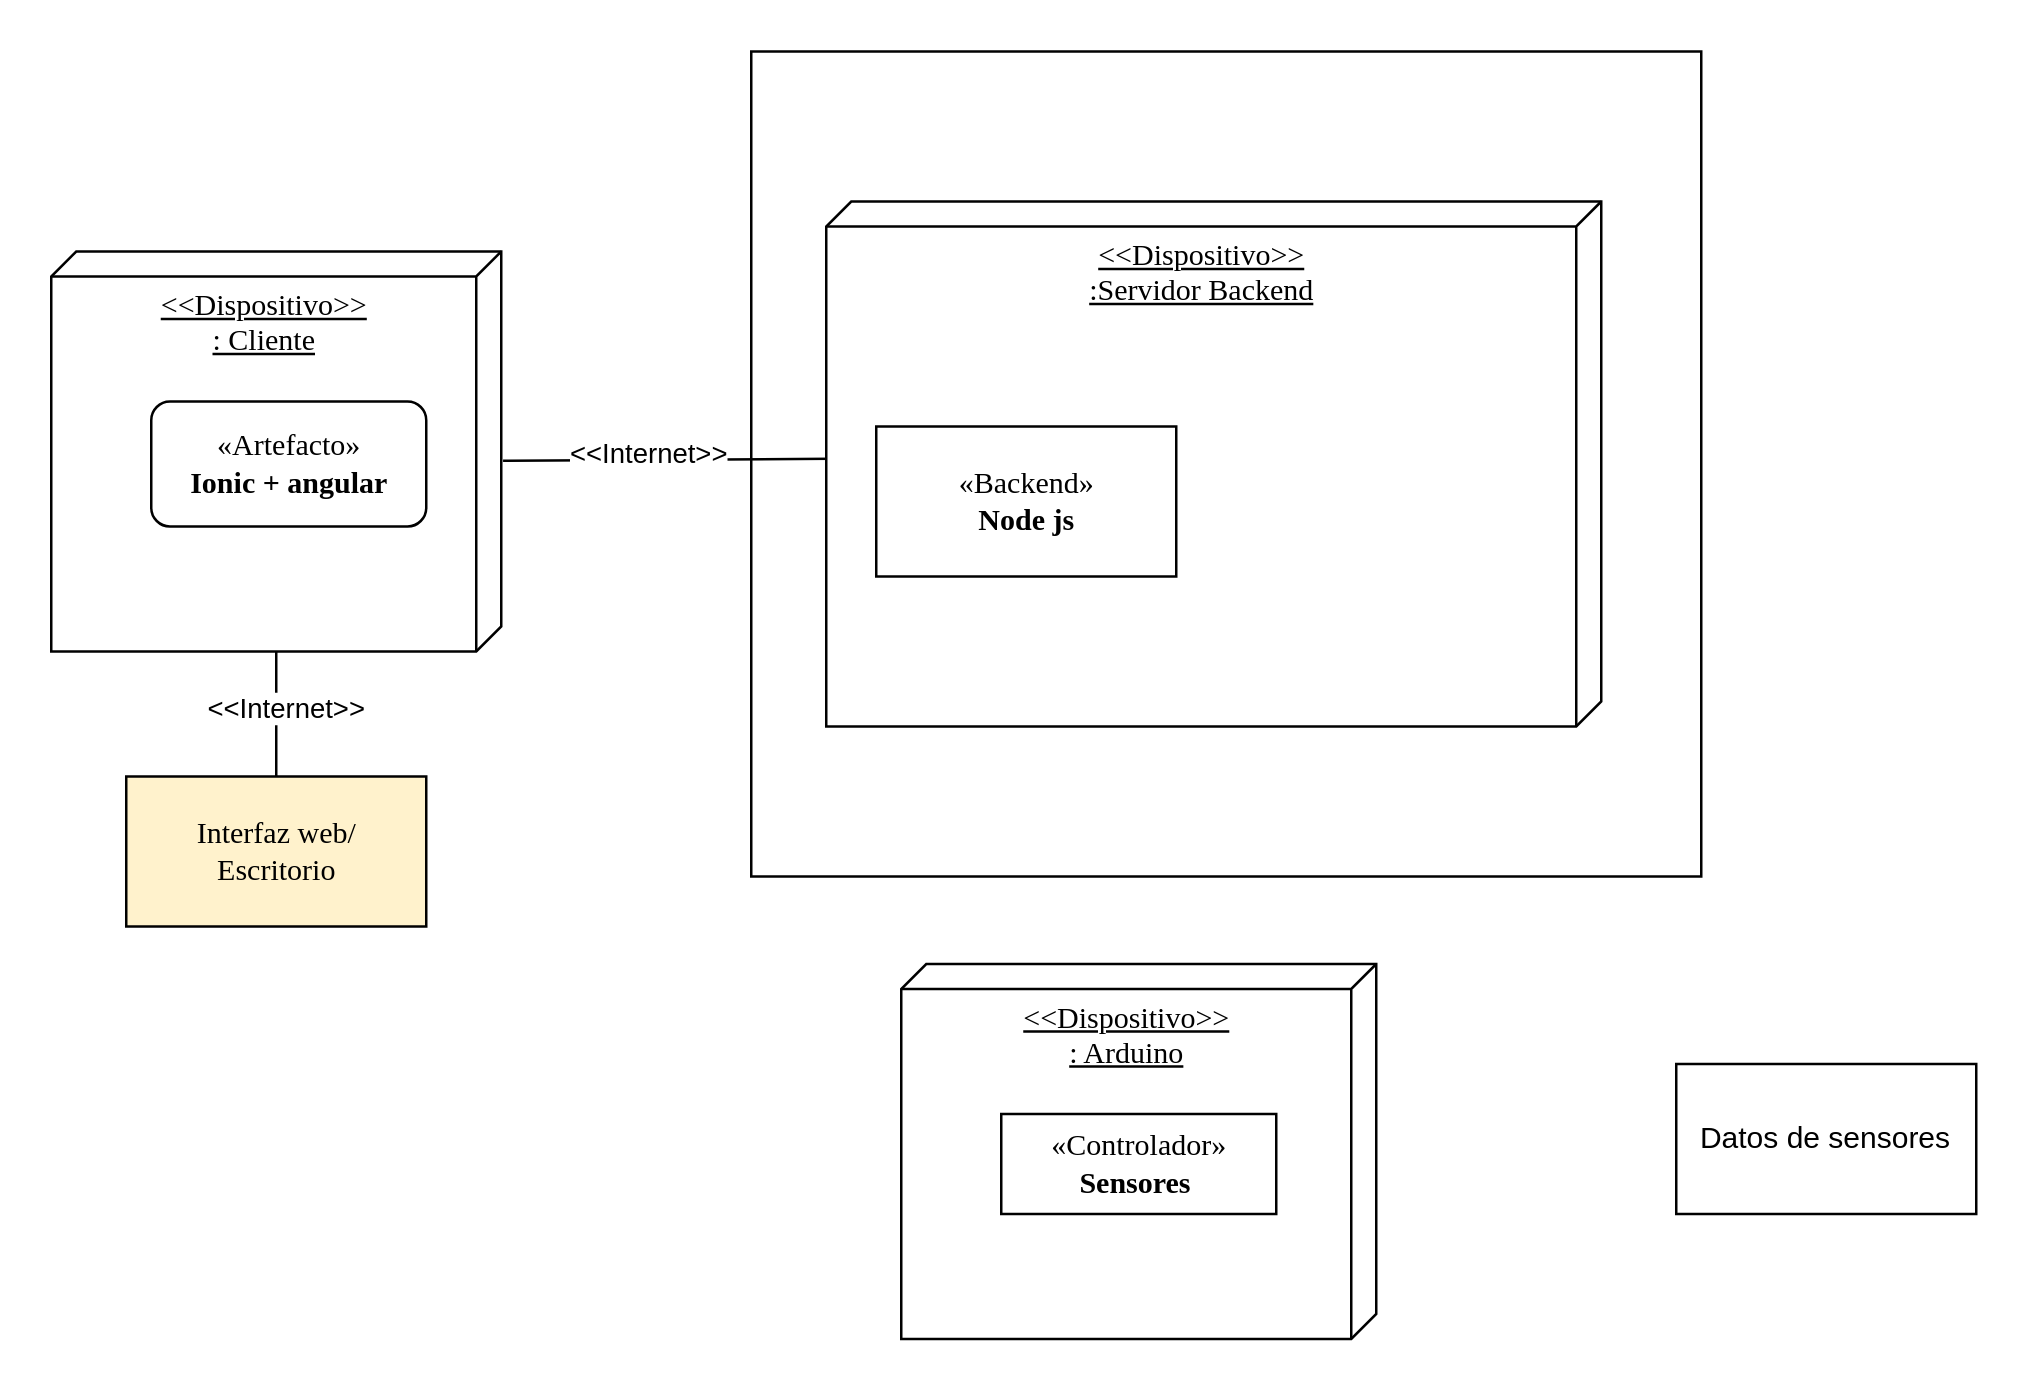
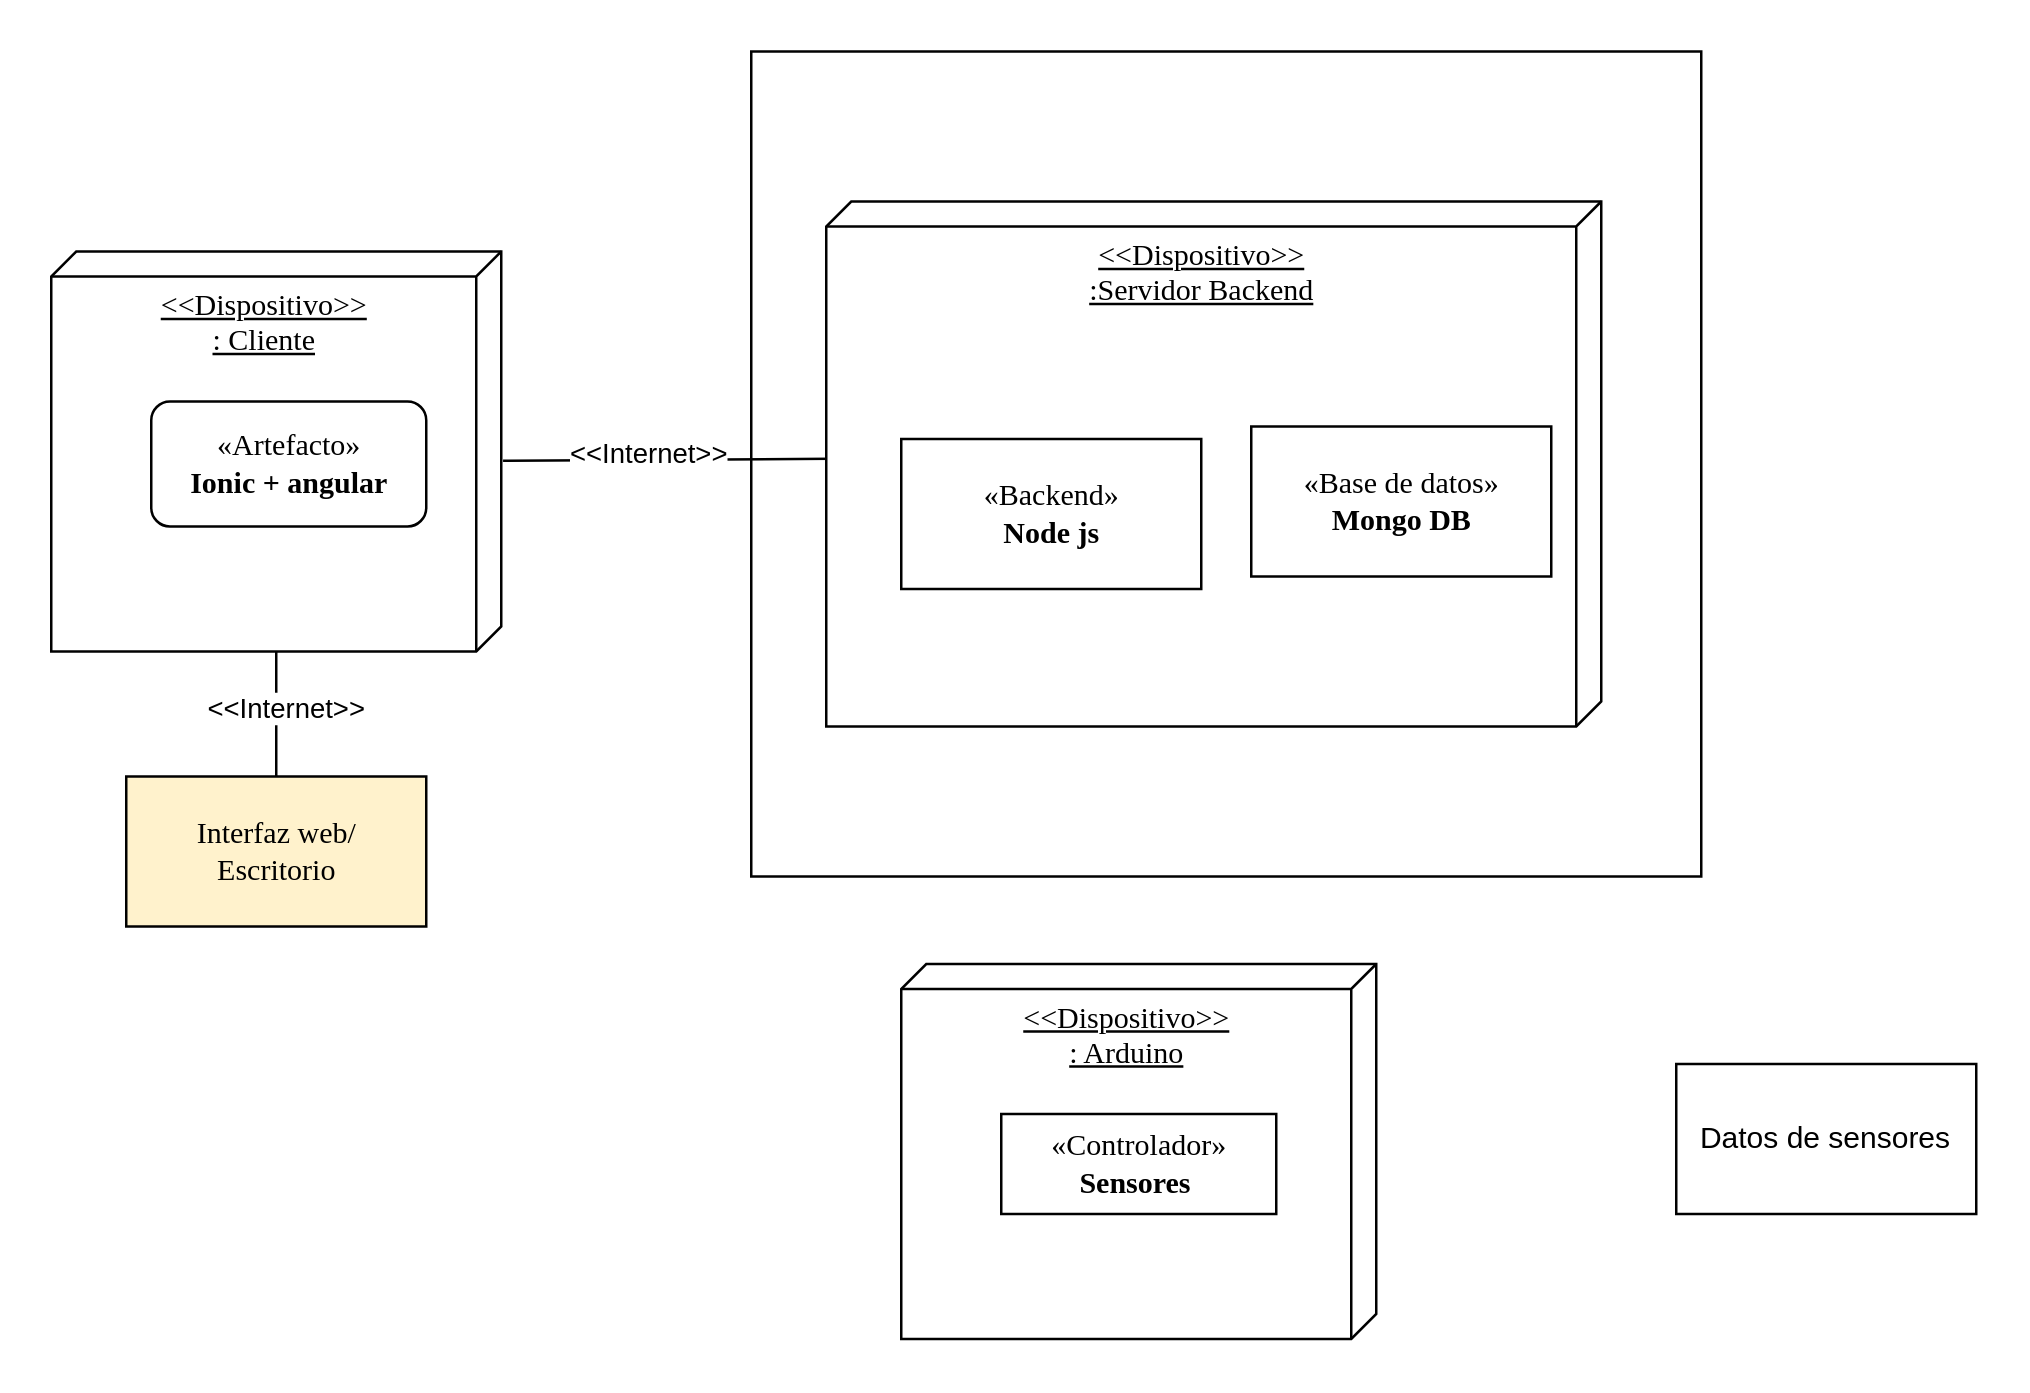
(1026, 501) -> (1051, 514)
none -> (1401, 501)
